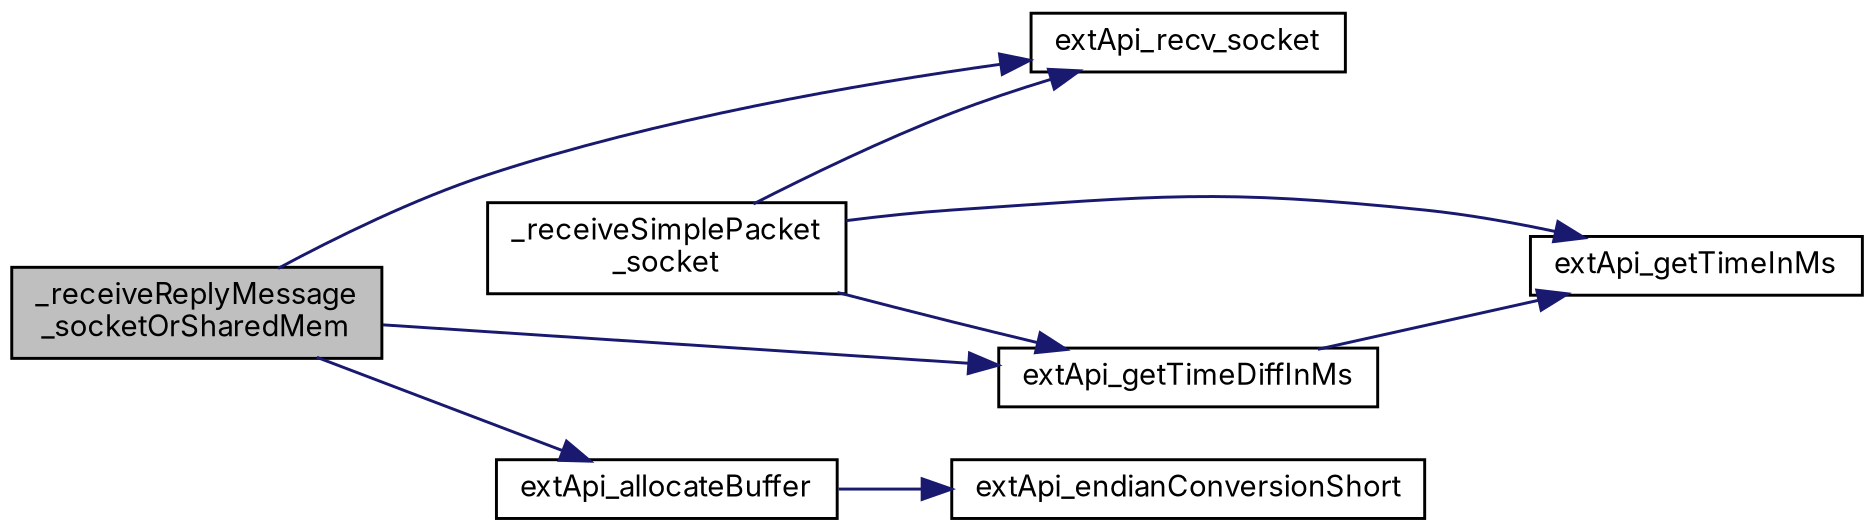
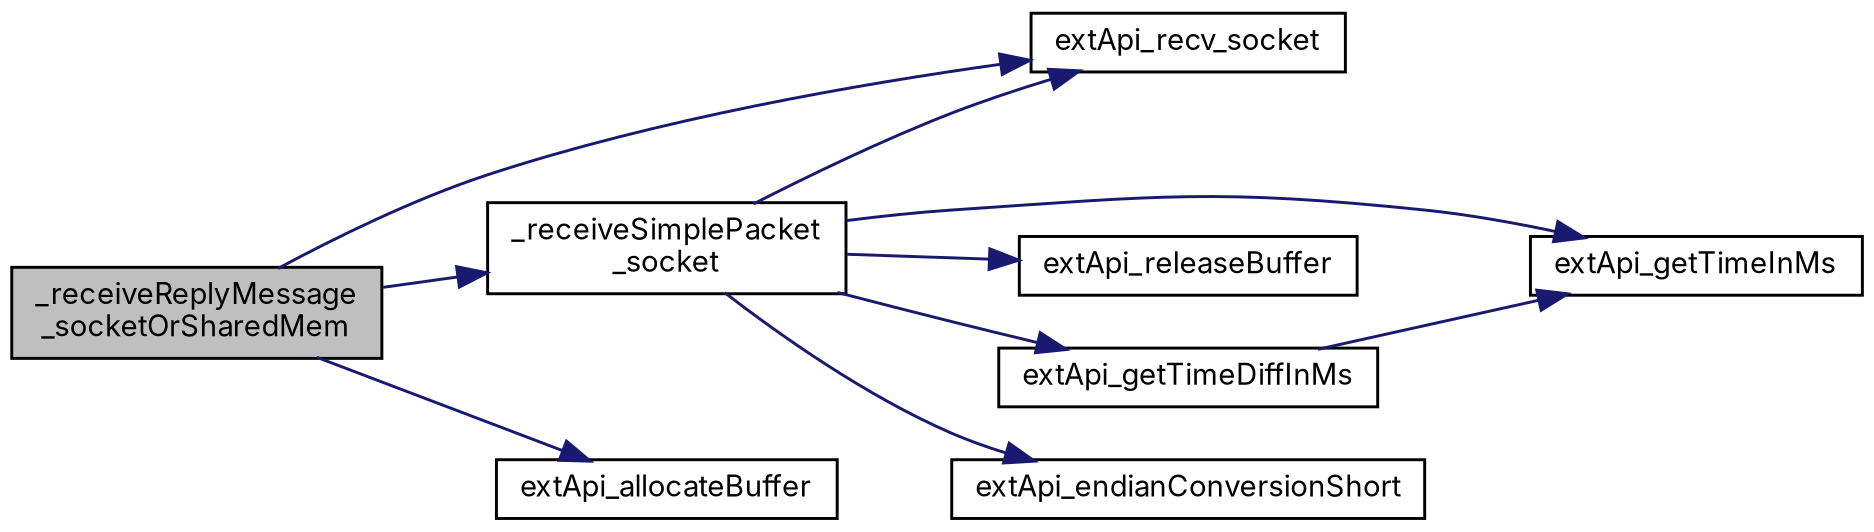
none -> (1188, 266)
(676, 344) -> (420, 282)
(880, 489) -> (859, 385)
